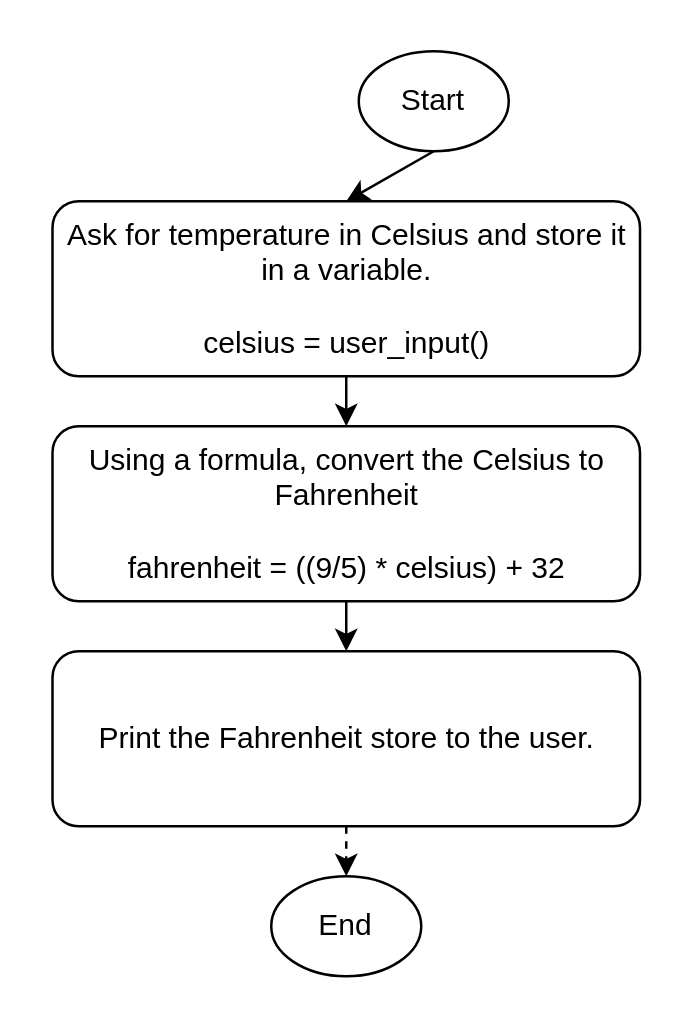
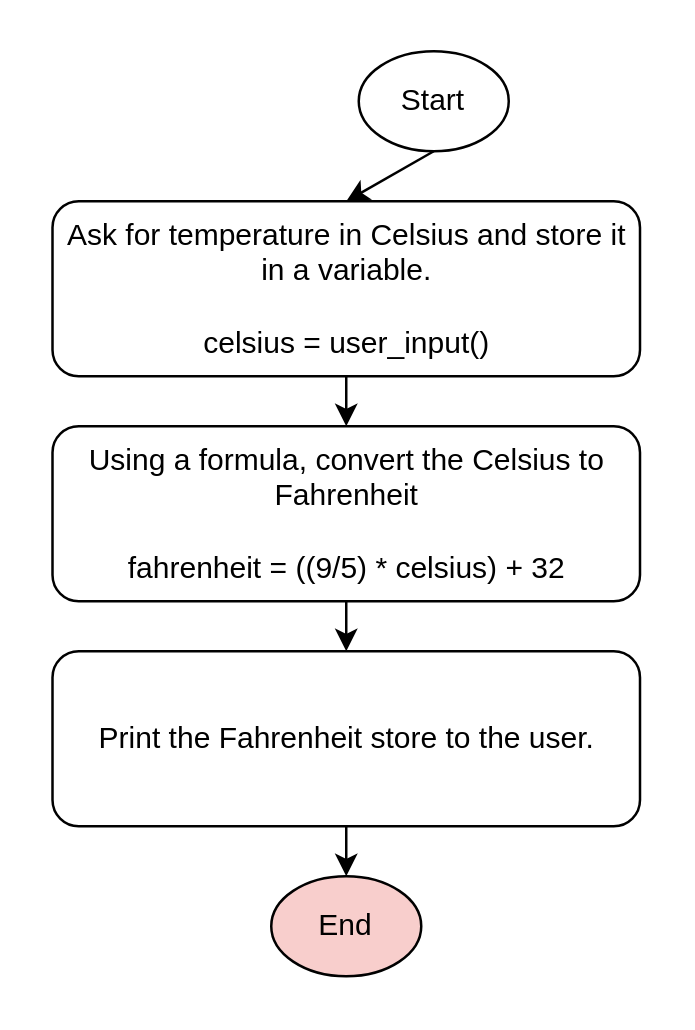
(346, 842) -> (346, 842)
(346, 926) -> (346, 926)
